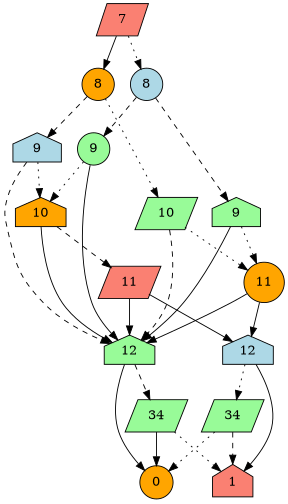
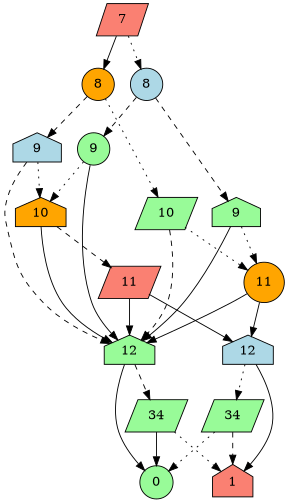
(156, 482) -> (156, 482)
